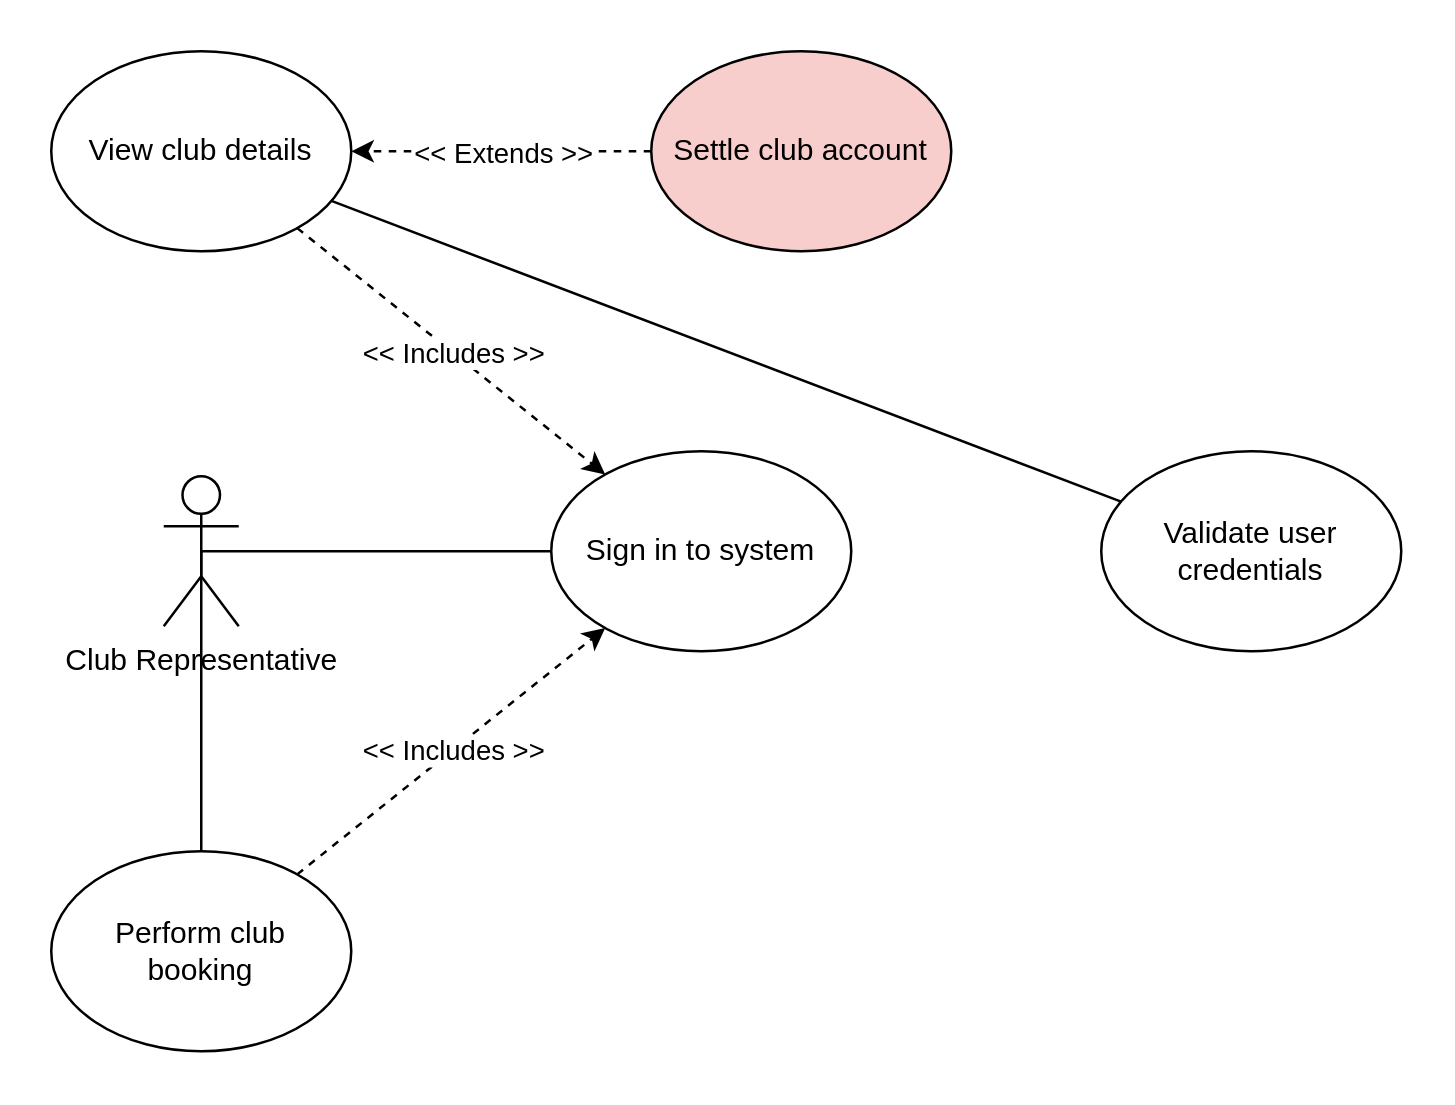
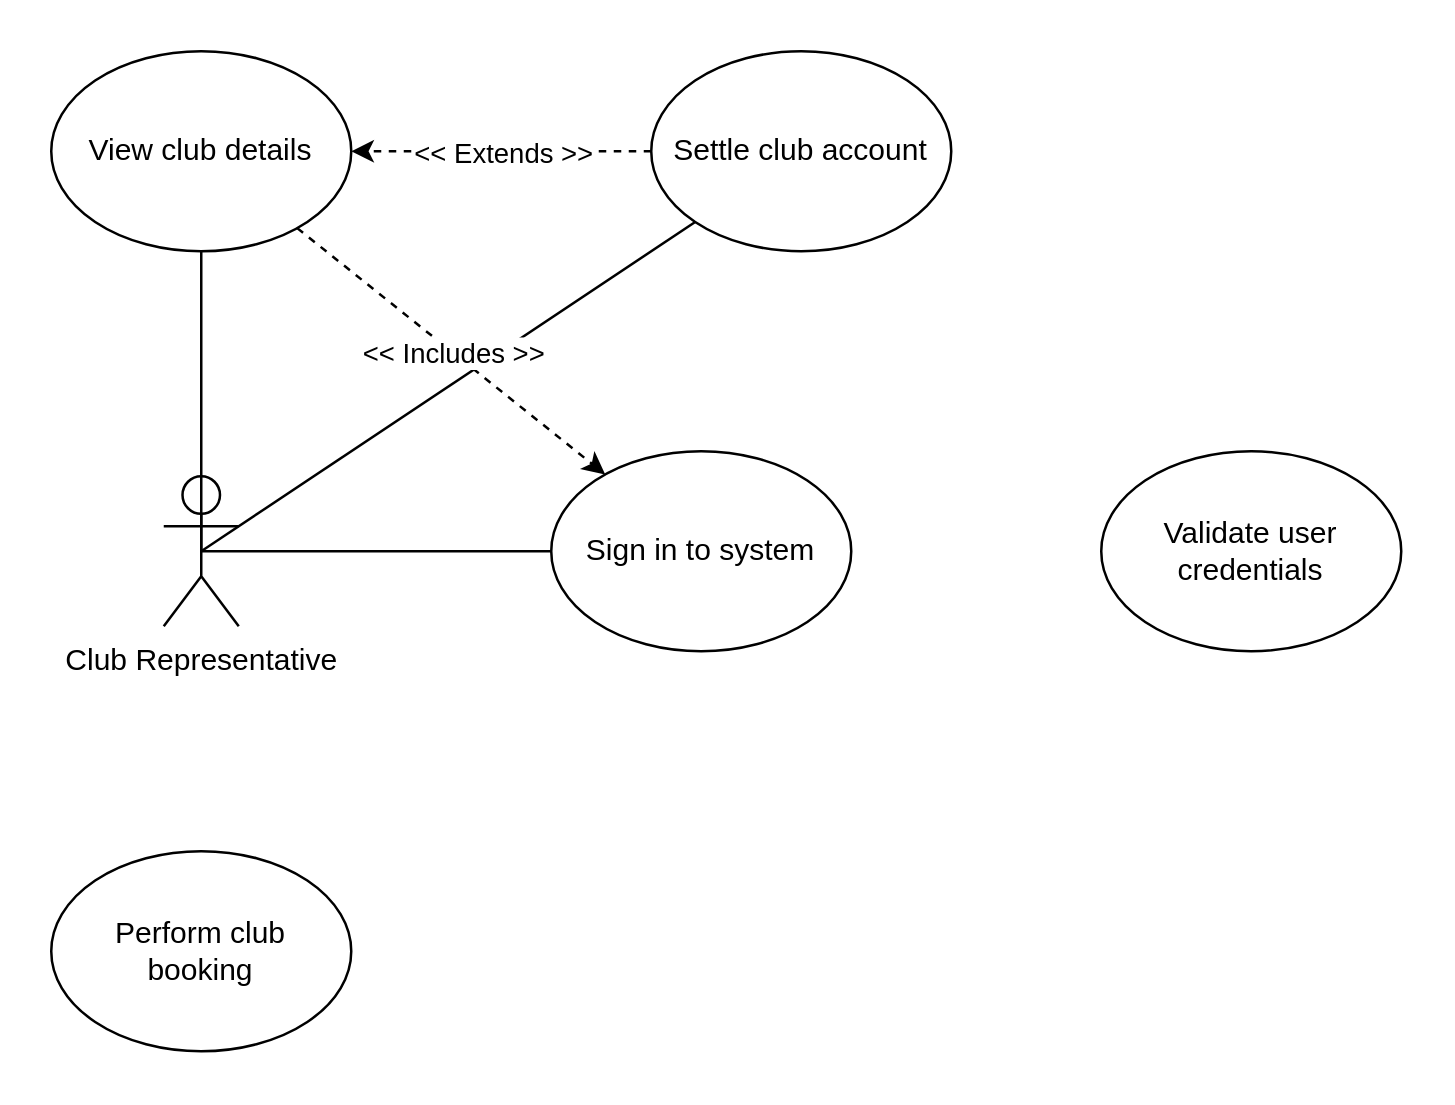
(801, 151) -> (801, 151)
(853, 400) -> (201, 381)
(201, 717) -> (355, 449)
(379, 809) -> none
